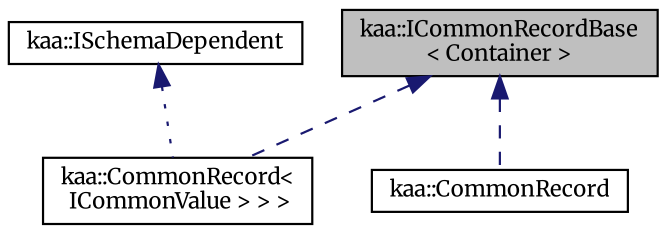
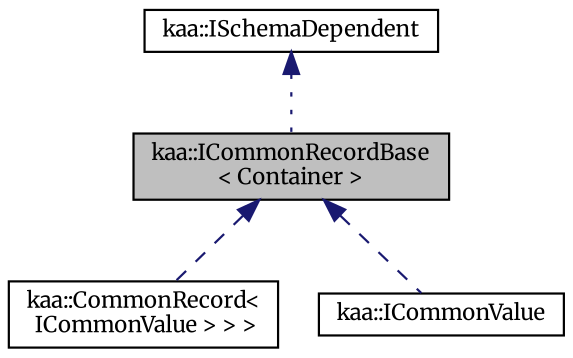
(167, 122) -> (291, 104)
(500, 191) -> (441, 314)
